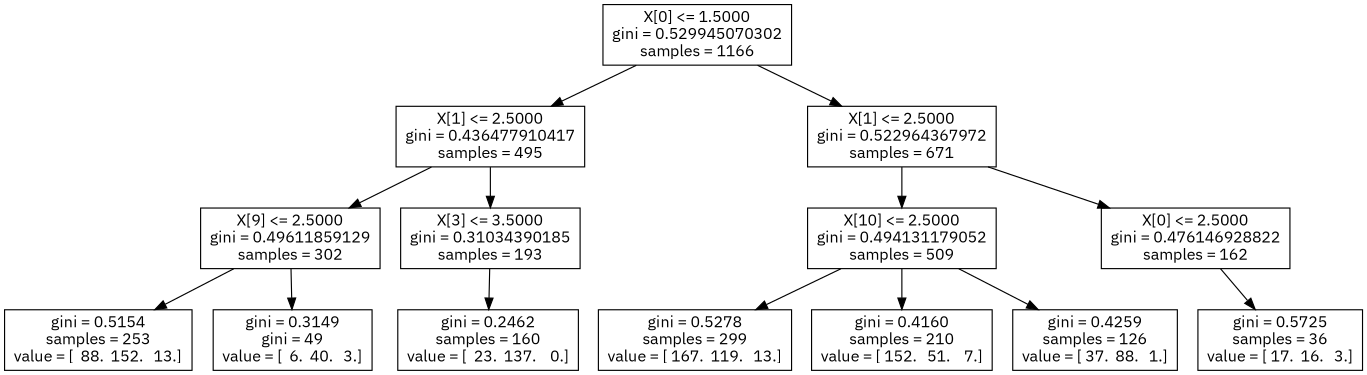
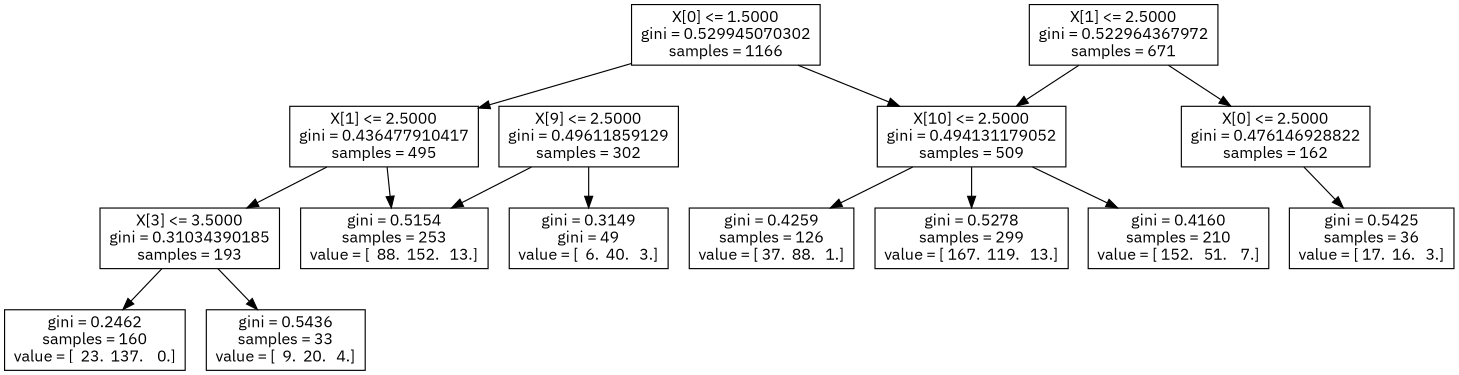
(794, 83) -> (843, 84)
(396, 185) -> (389, 182)
none -> (286, 340)
(1280, 340) -> (1372, 238)
